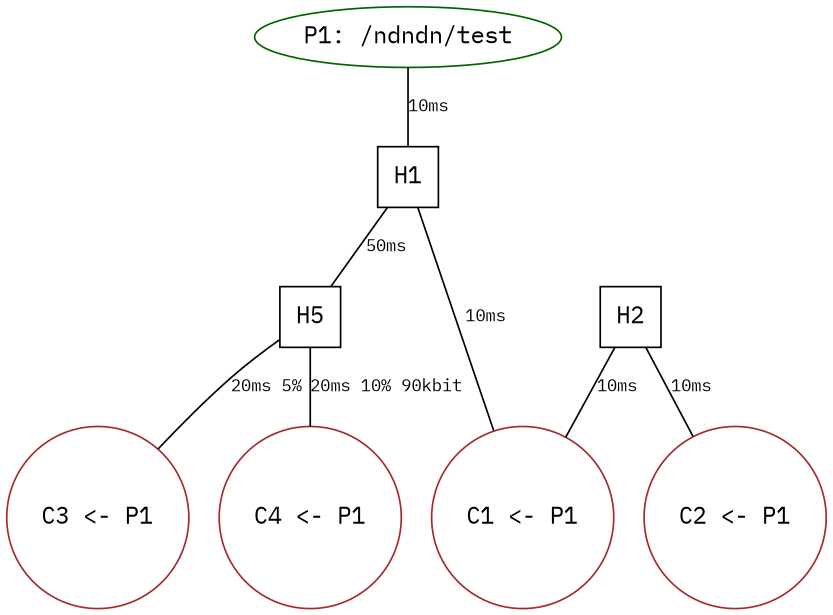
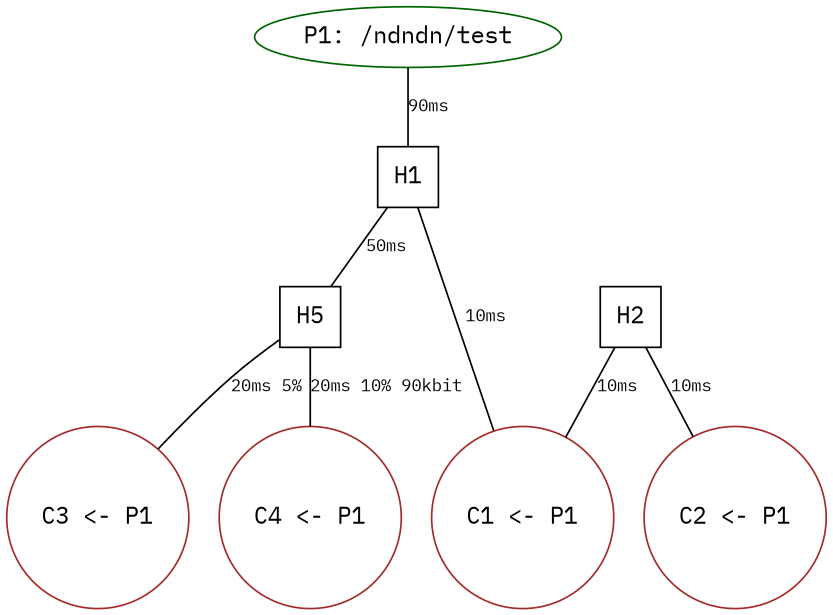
(429, 107) -> (429, 107)
